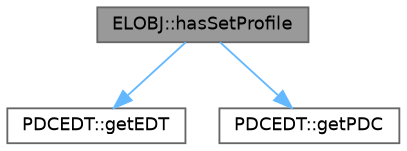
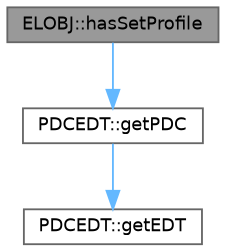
(157, 69) -> (113, 167)
